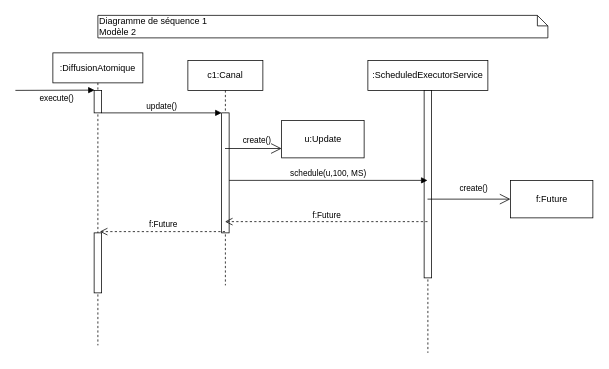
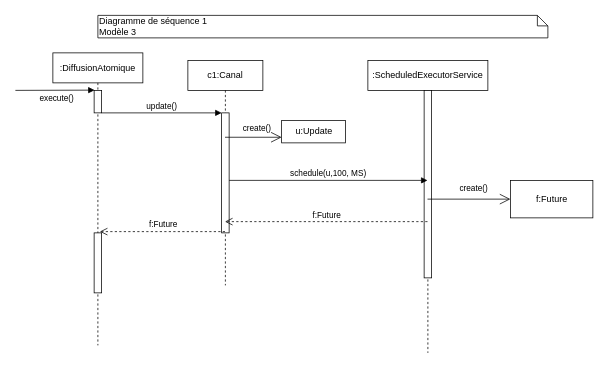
(153, 27) -> (153, 27)
(323, 139) -> (314, 132)
